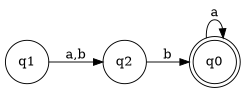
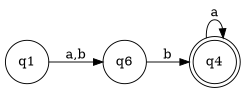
(125, 62) -> (125, 62)
(215, 62) -> (215, 62)
